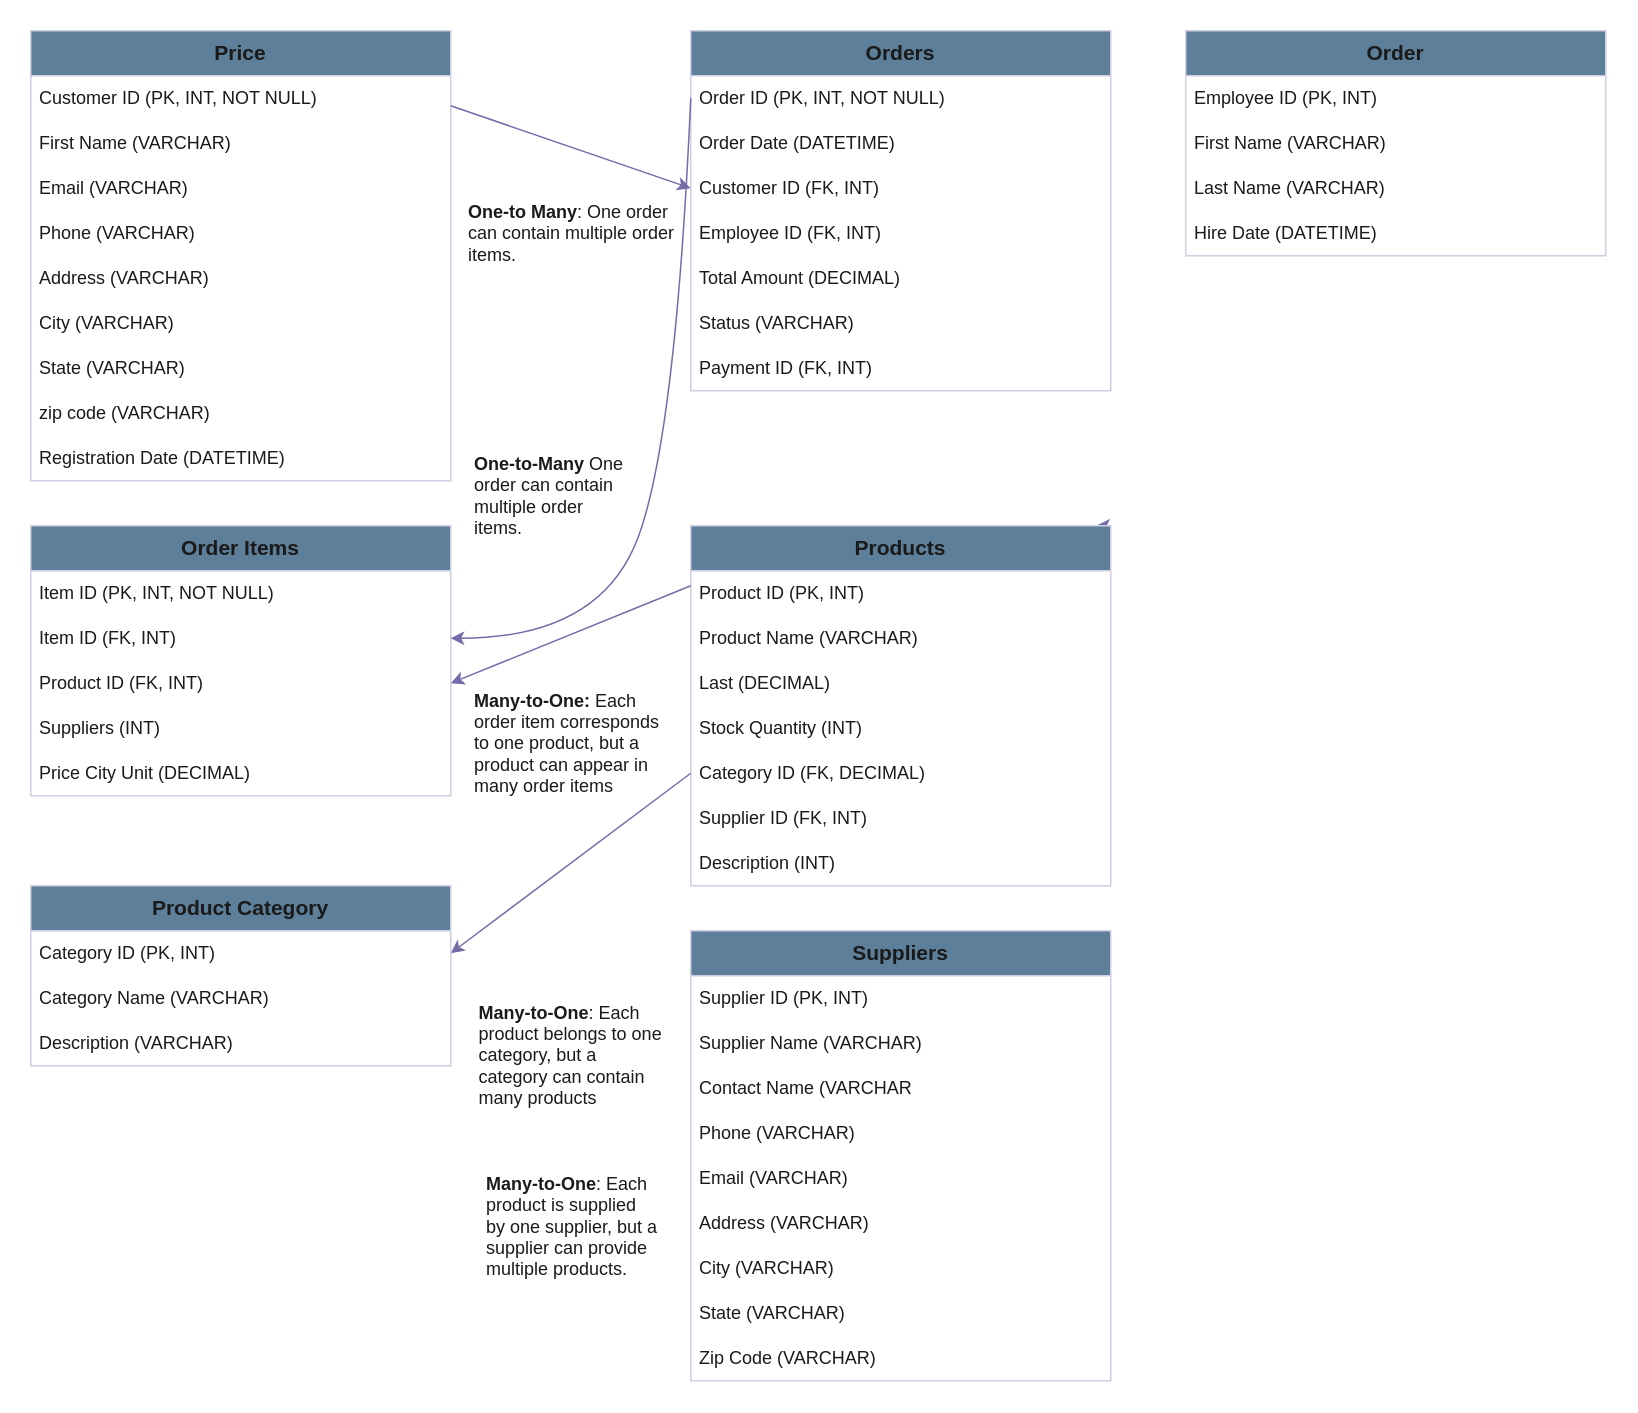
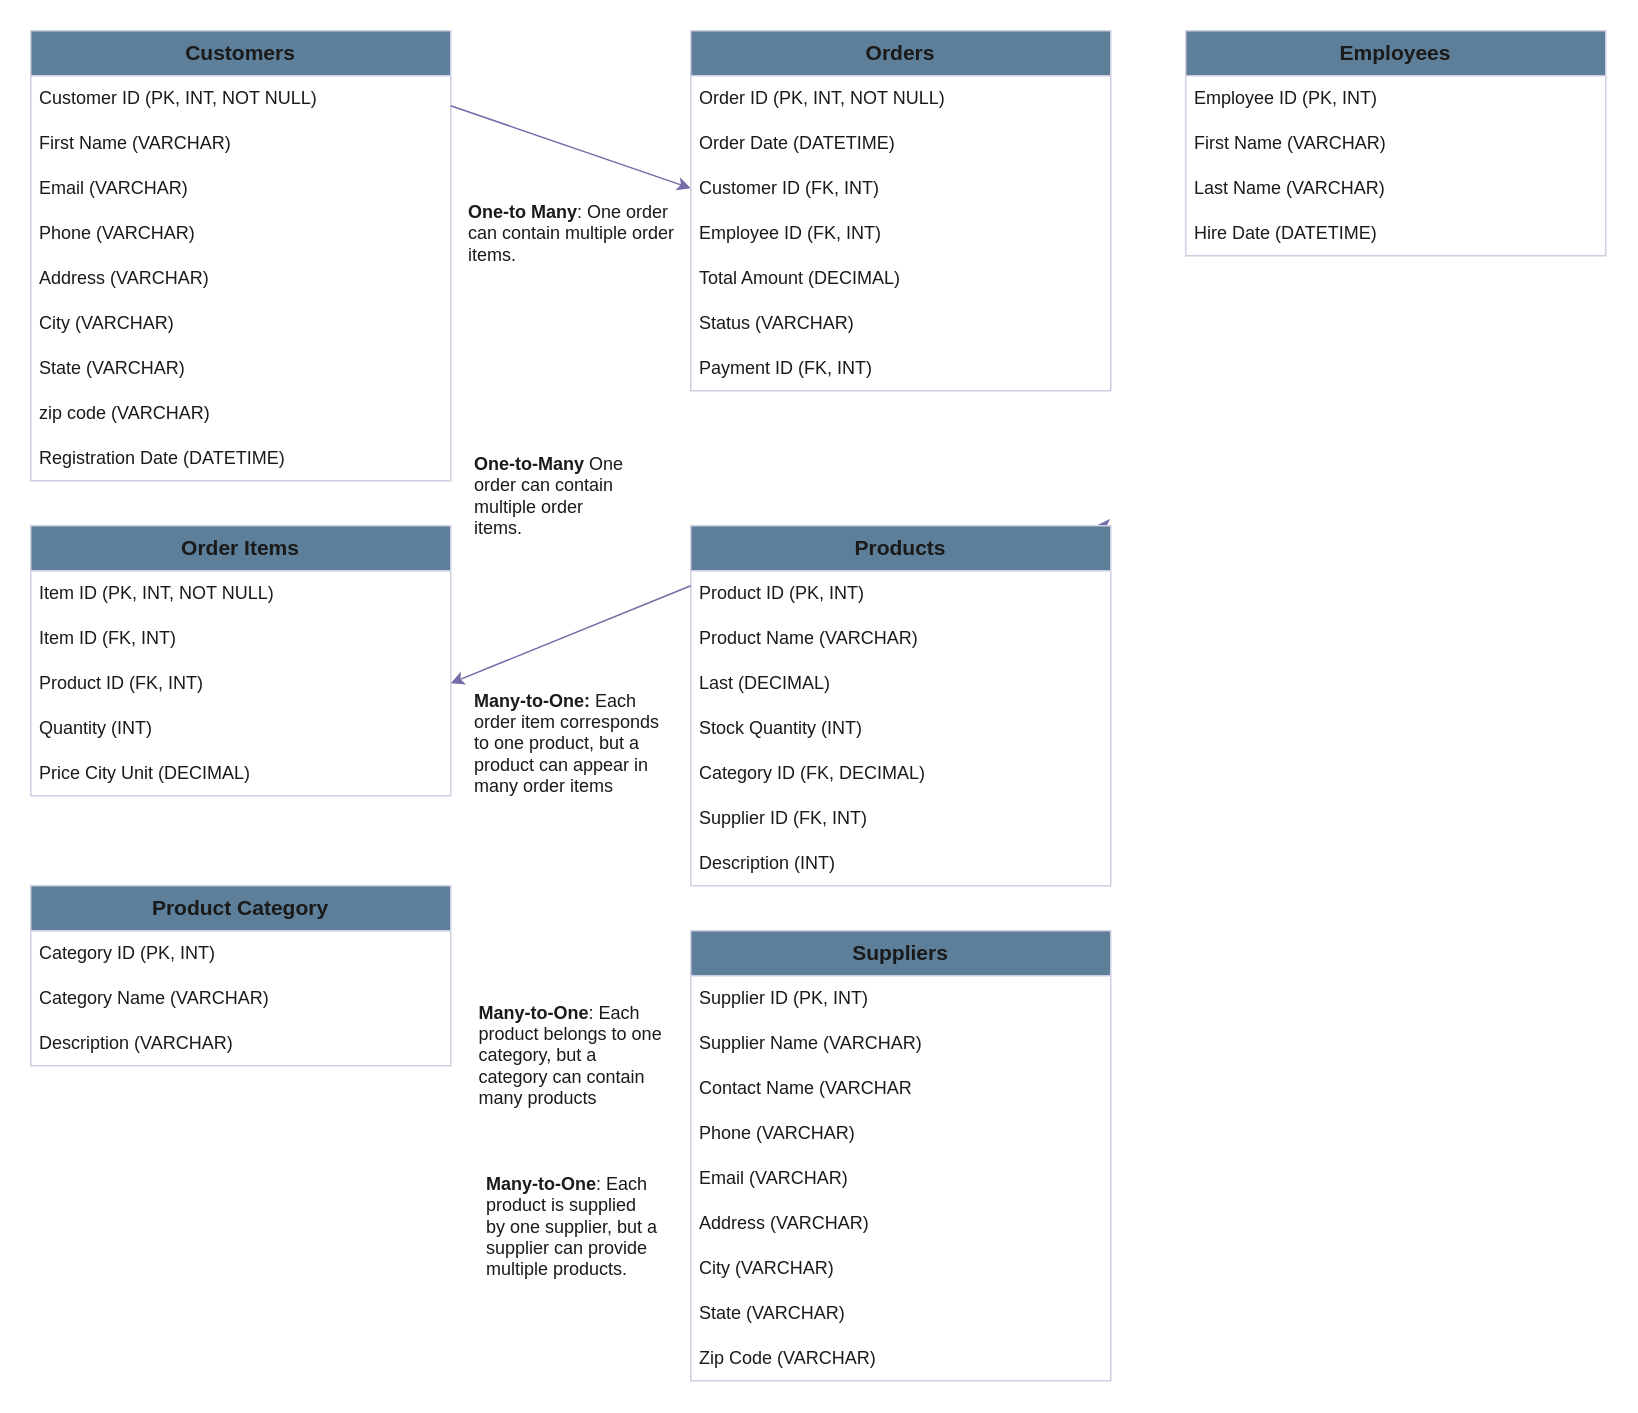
(241, 53) -> (241, 53)
(1396, 53) -> (1396, 53)
(660, 450) -> none
(108, 728) -> (106, 728)
(574, 861) -> none
